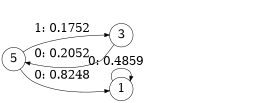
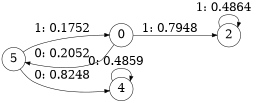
(121, 35) -> (121, 35)
none -> (229, 35)
(121, 89) -> (121, 89)
